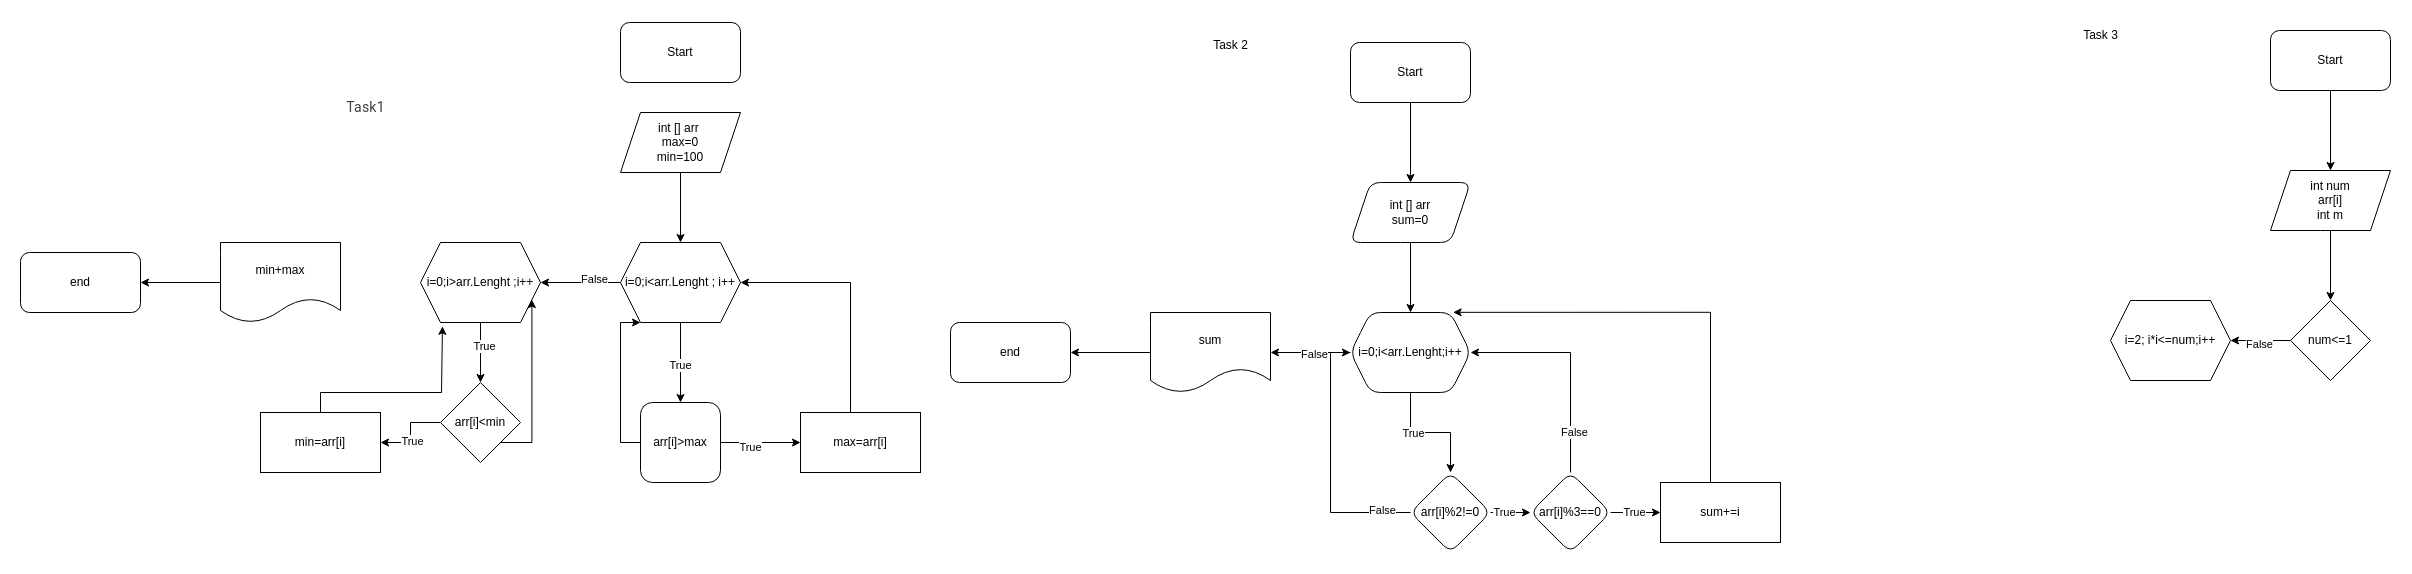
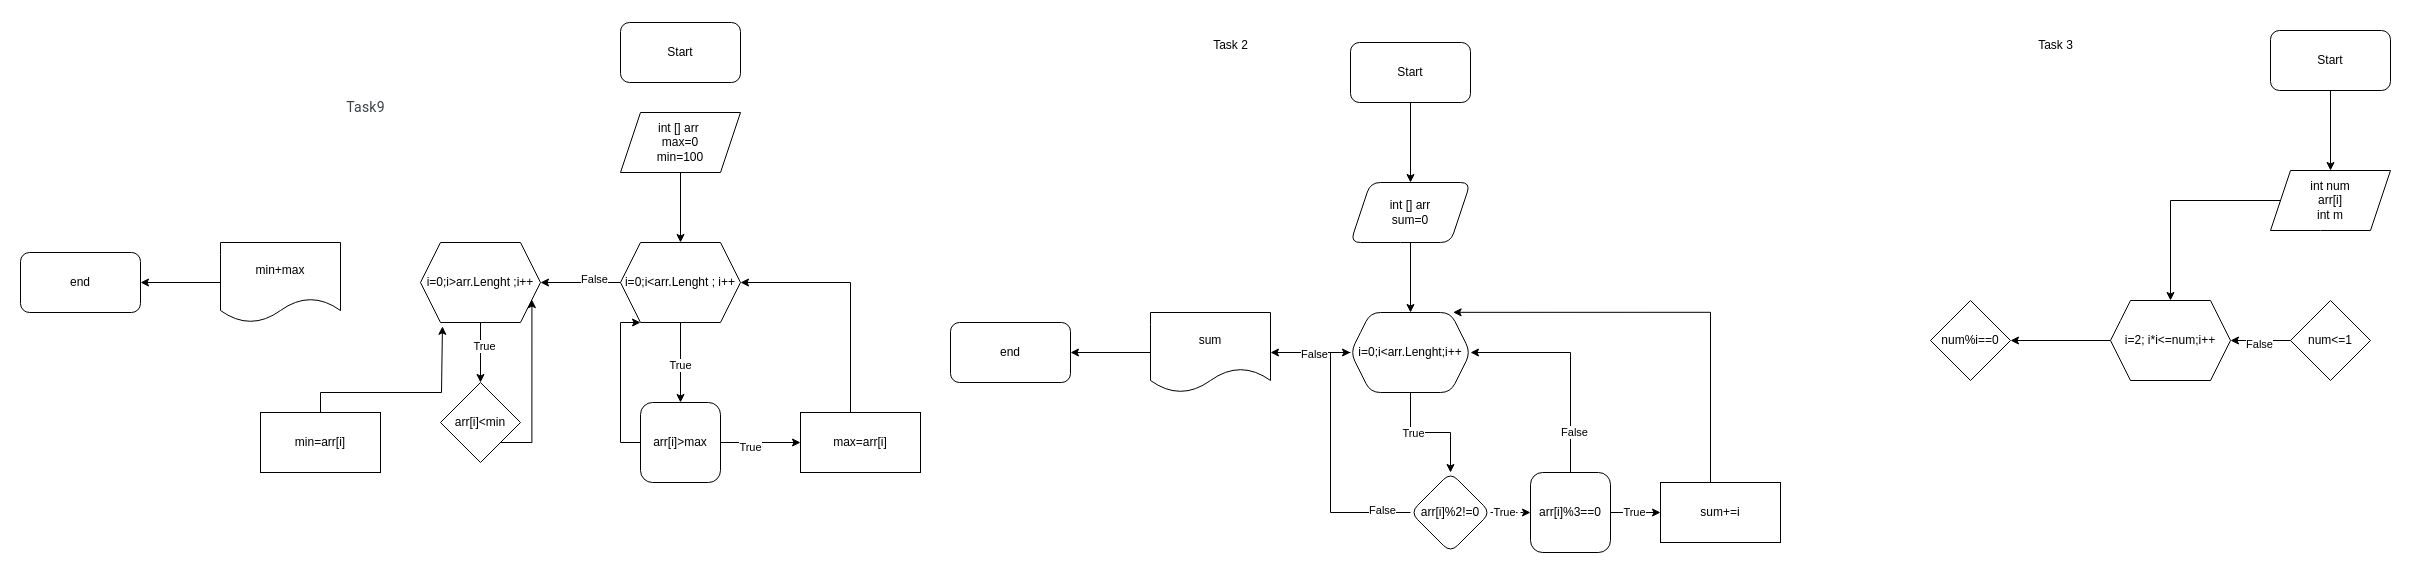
(2101, 36) -> (2056, 46)
(366, 108) -> (366, 108)
(2331, 262) -> (2180, 201)
none -> (1971, 341)
none -> (2064, 341)
(411, 429) -> none
(1518, 513) -> (1518, 513)
(1571, 513) -> (1571, 513)
